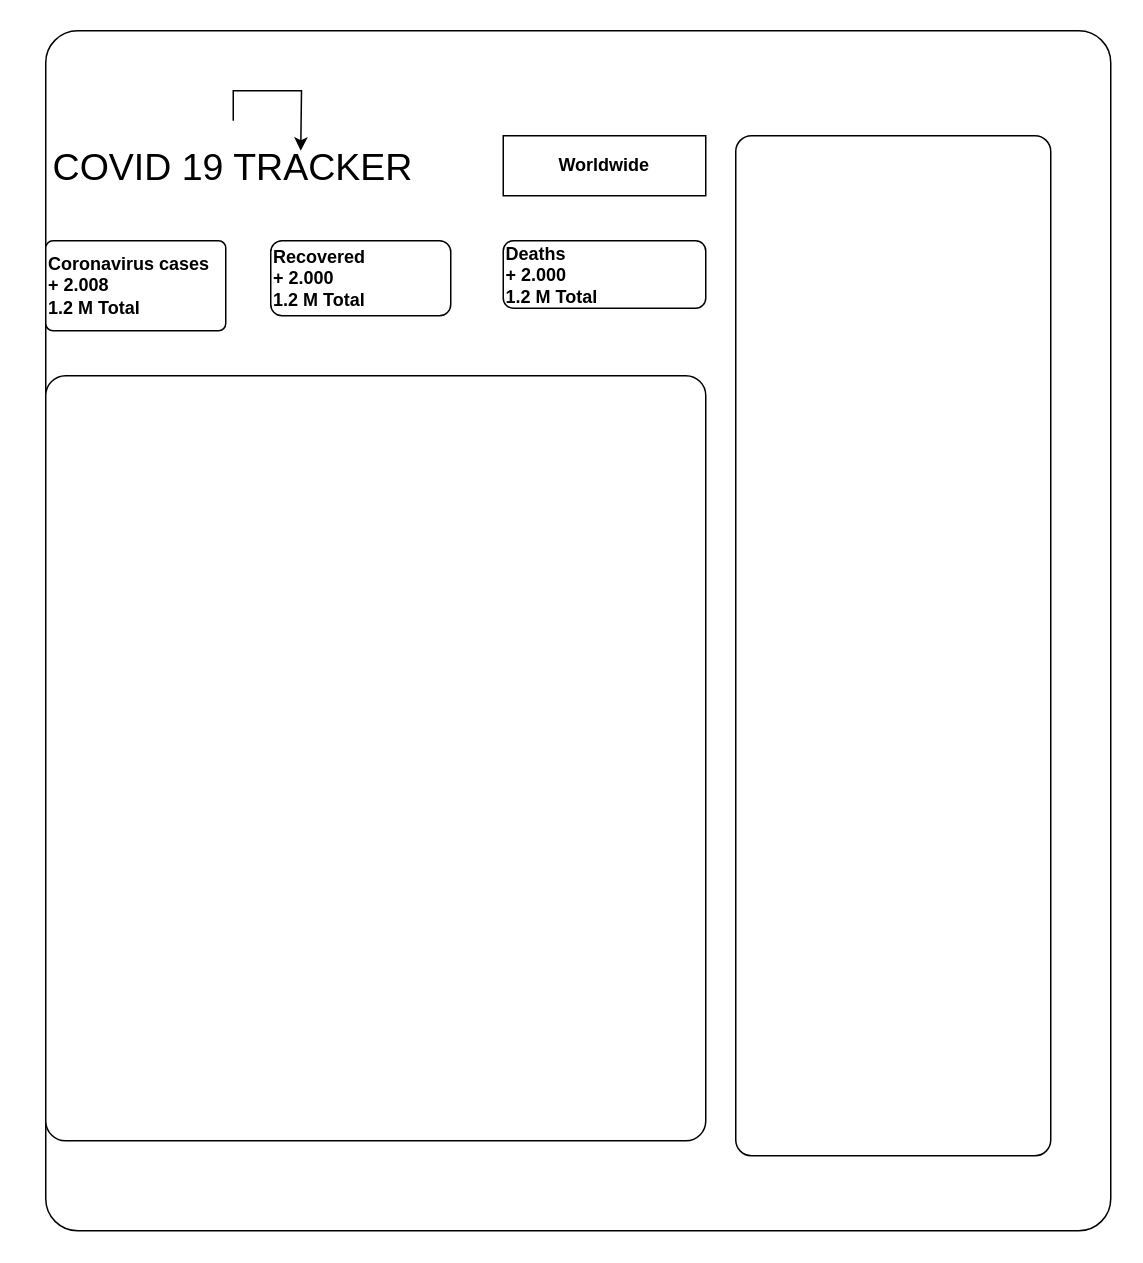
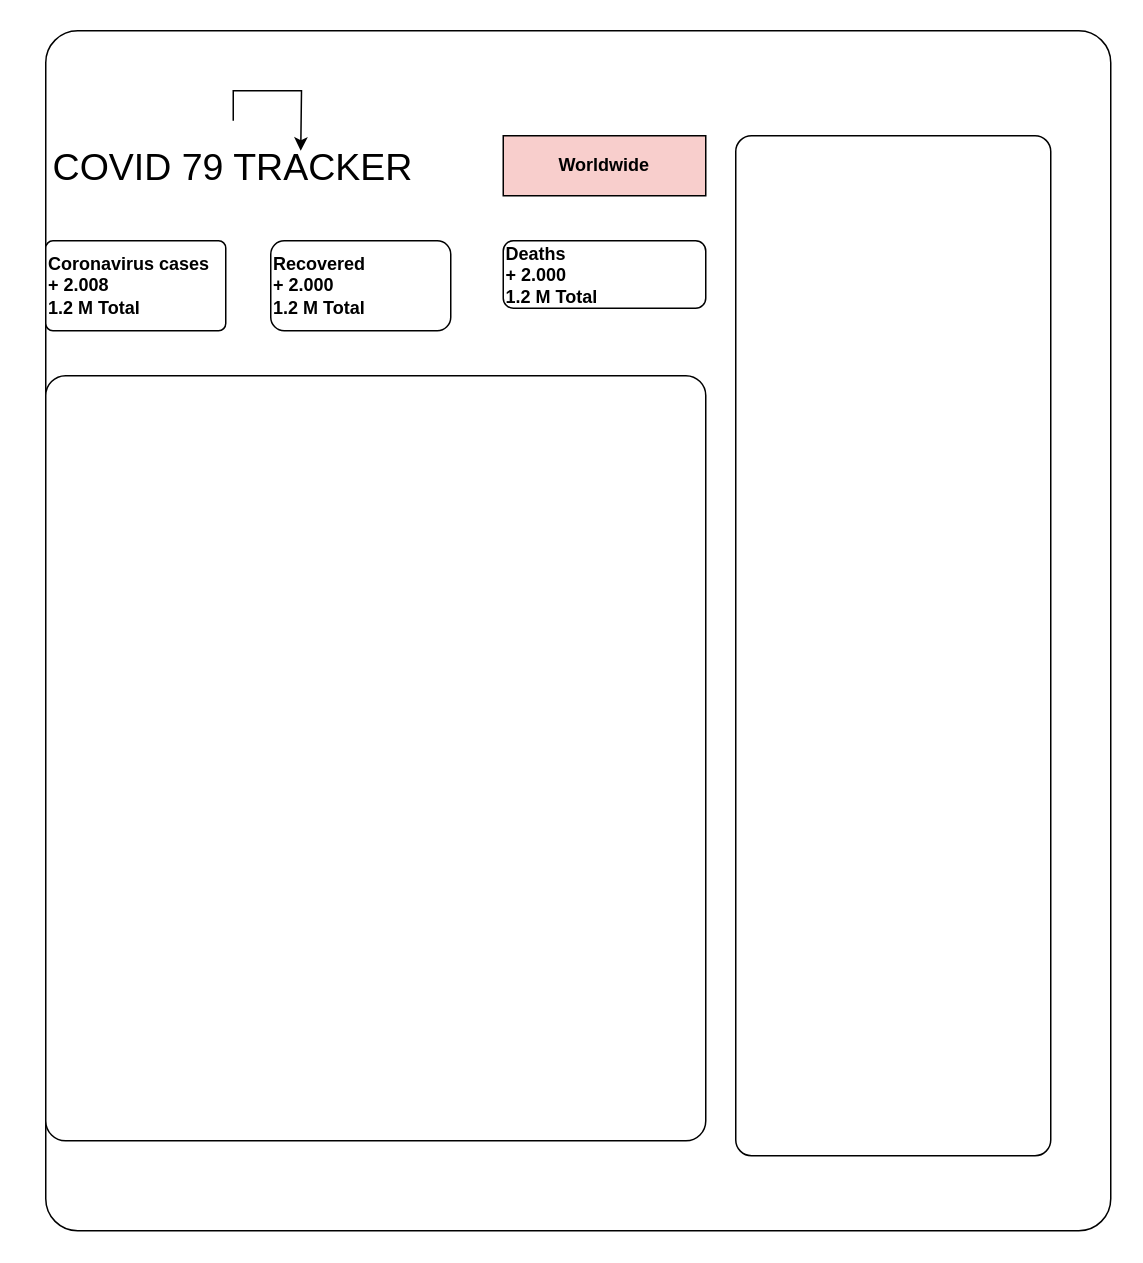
(233, 166) -> (233, 166)
(605, 166) -> (605, 166)
(361, 278) -> (361, 286)
